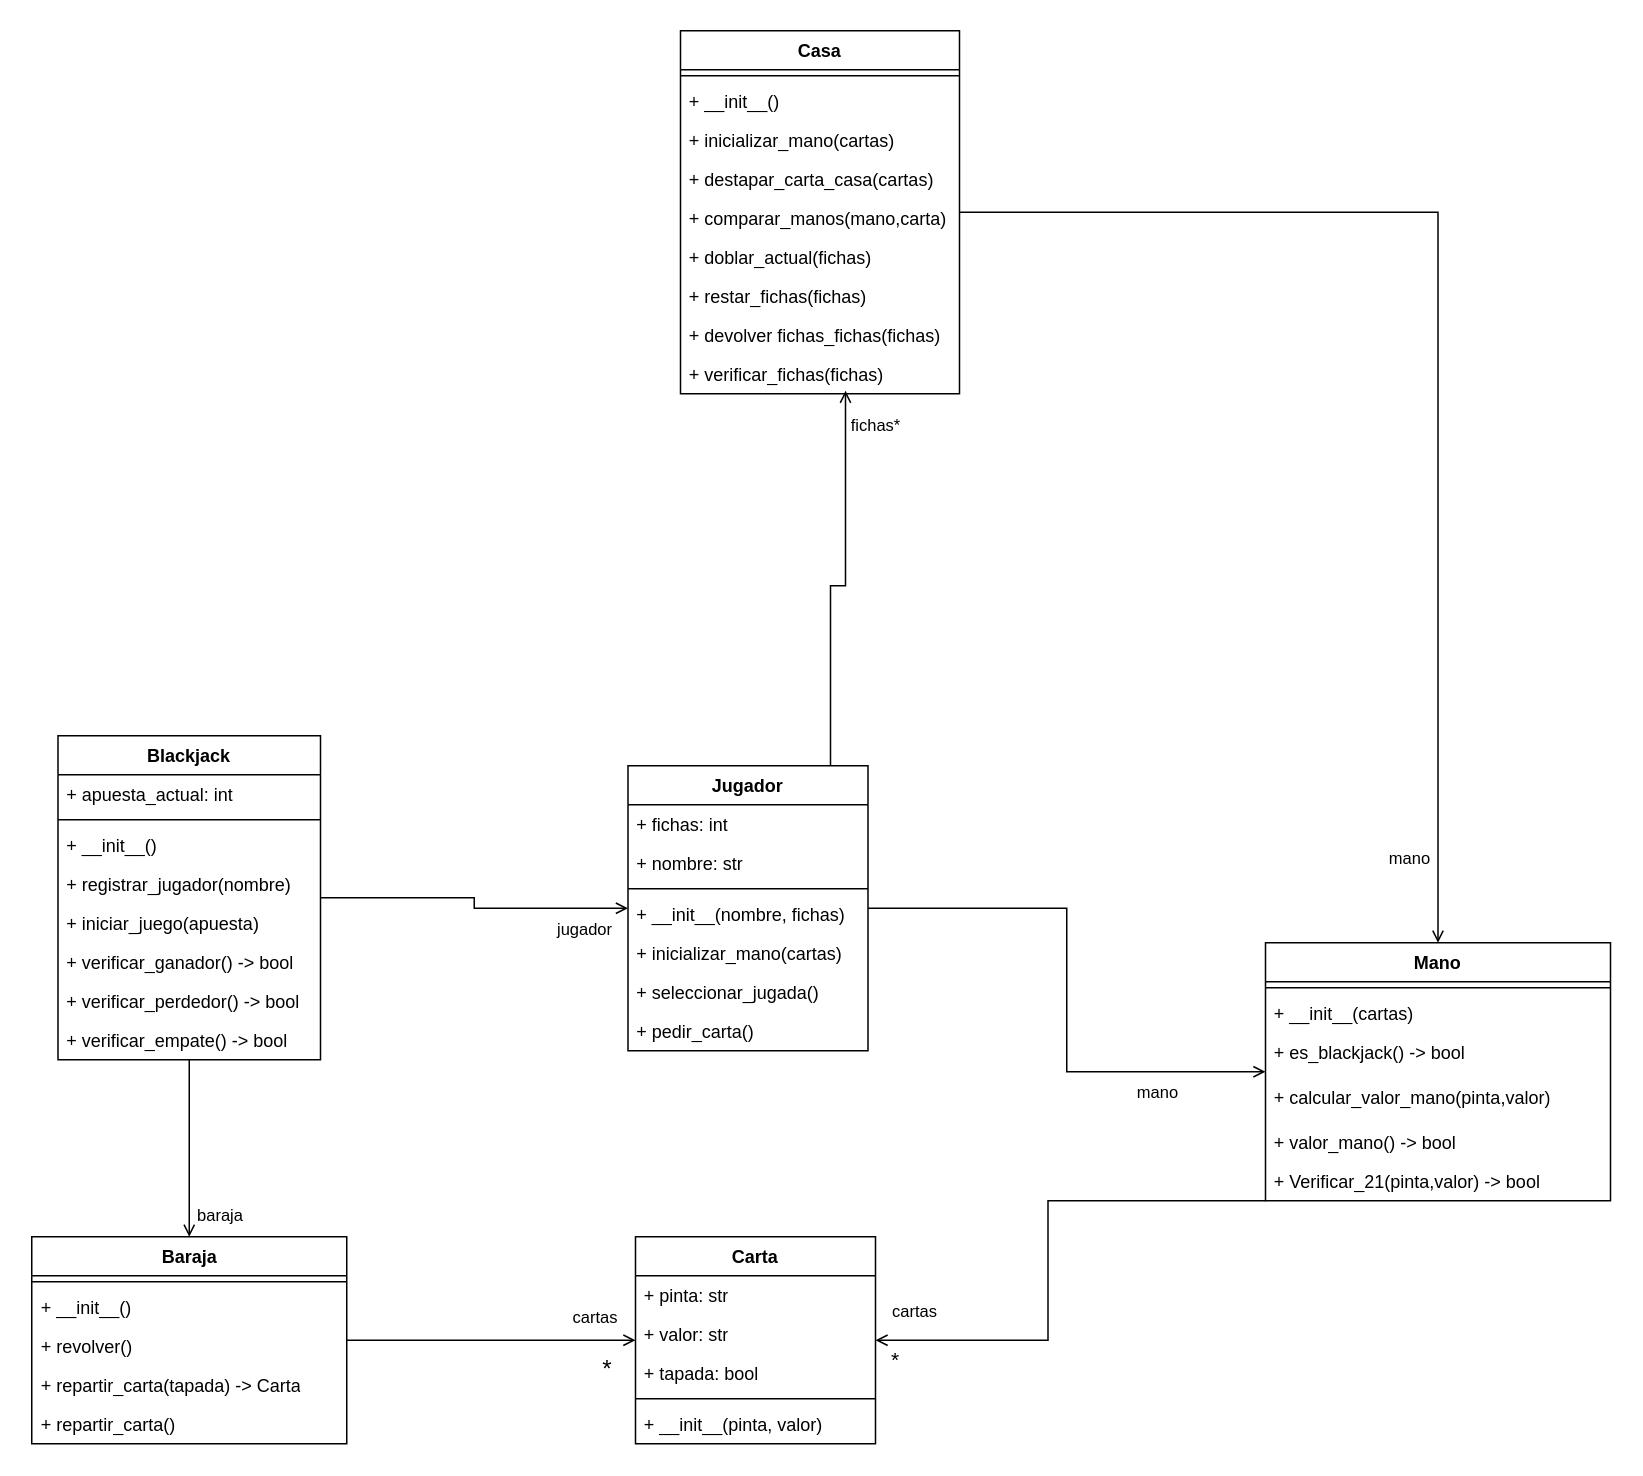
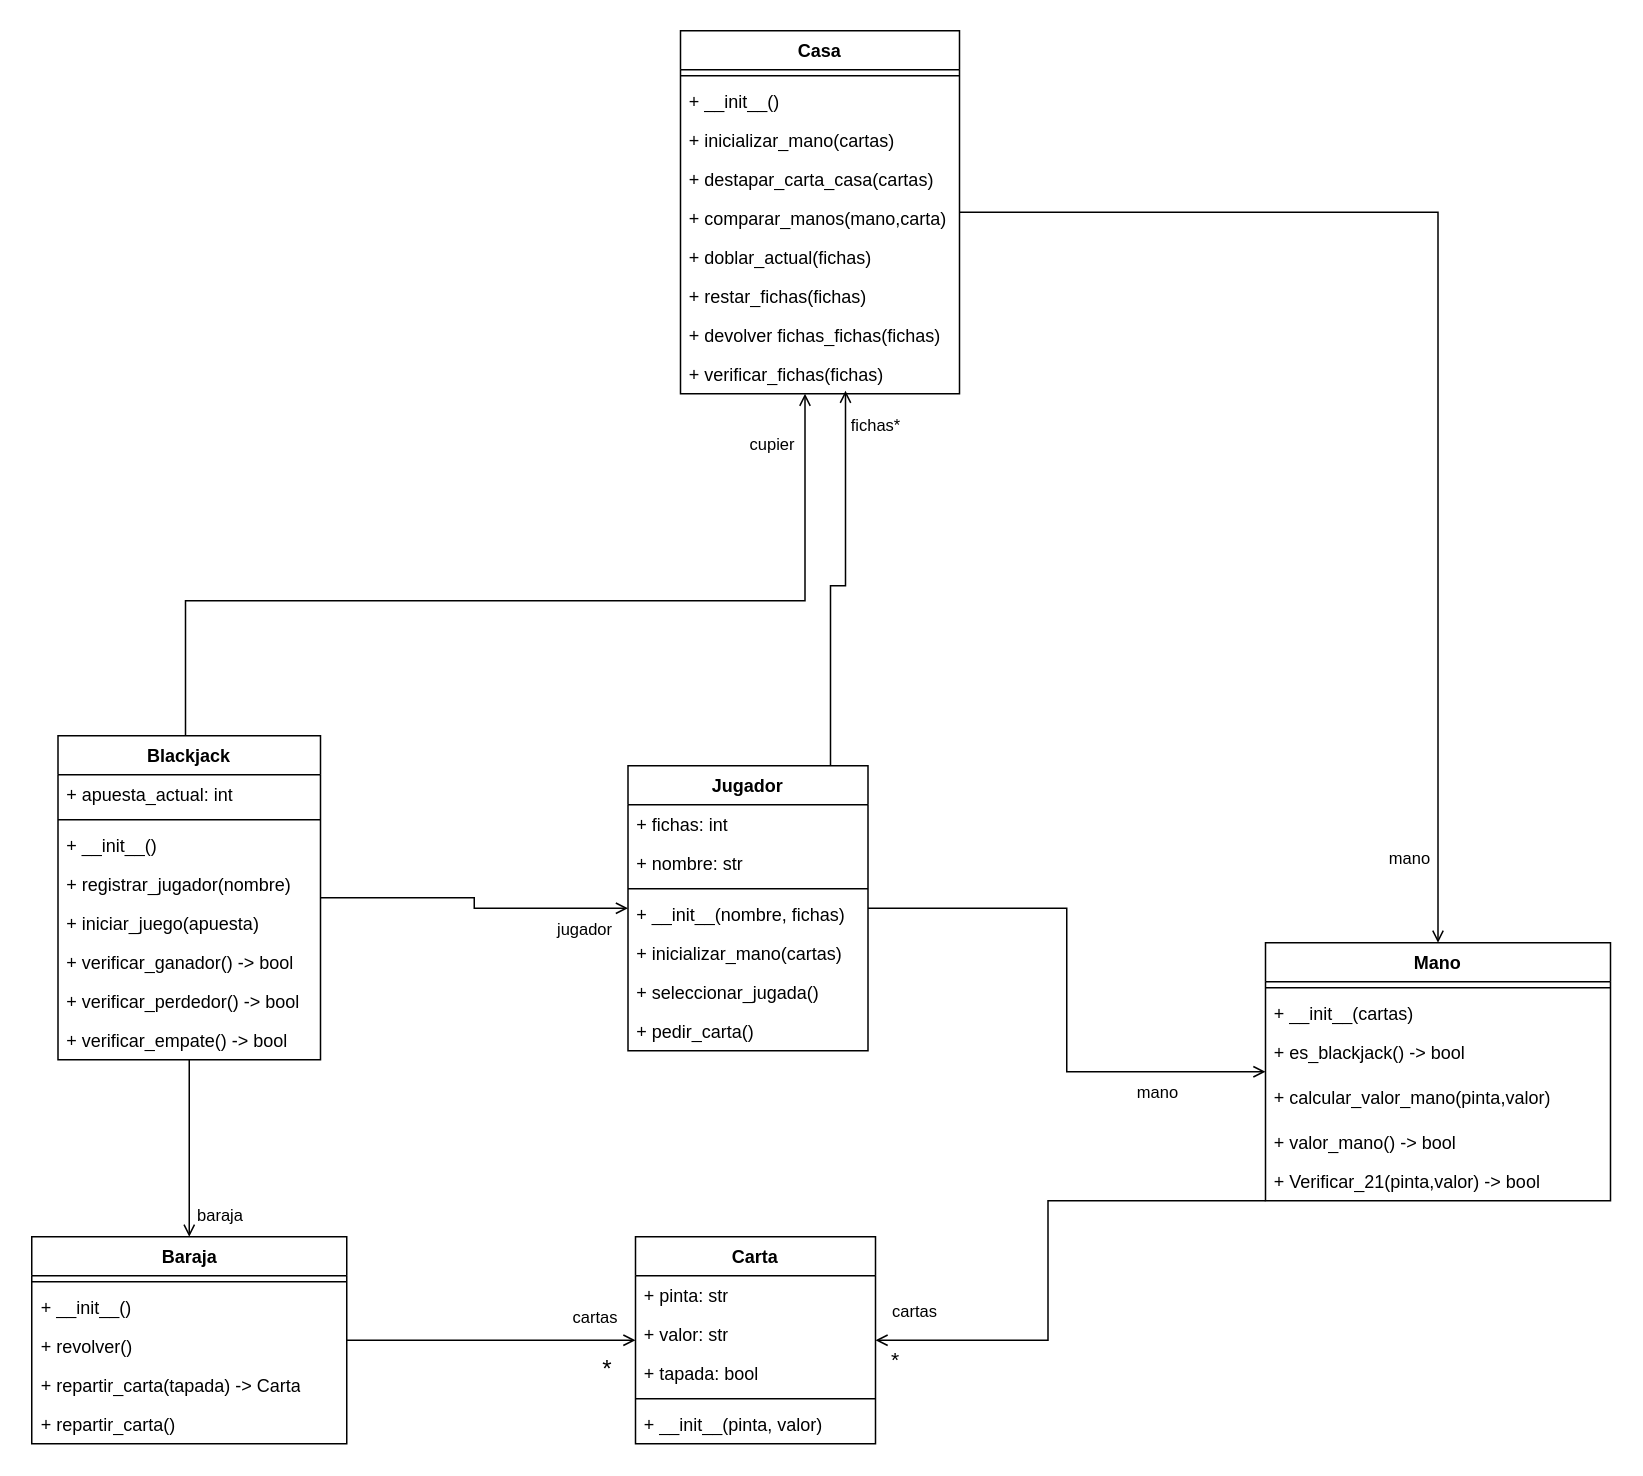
none -> (529, 601)
